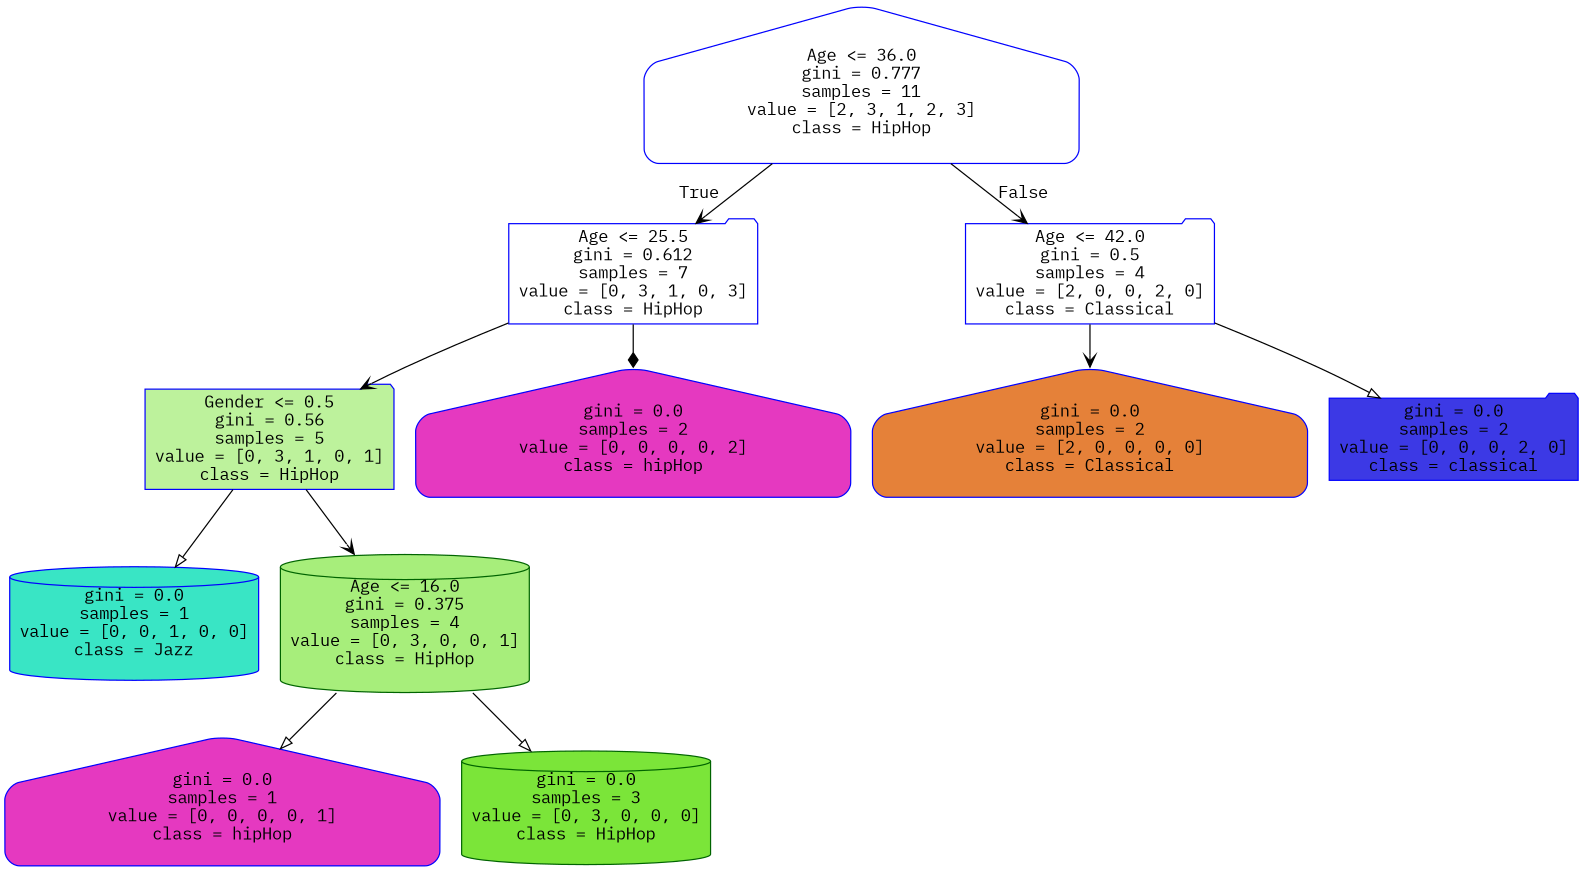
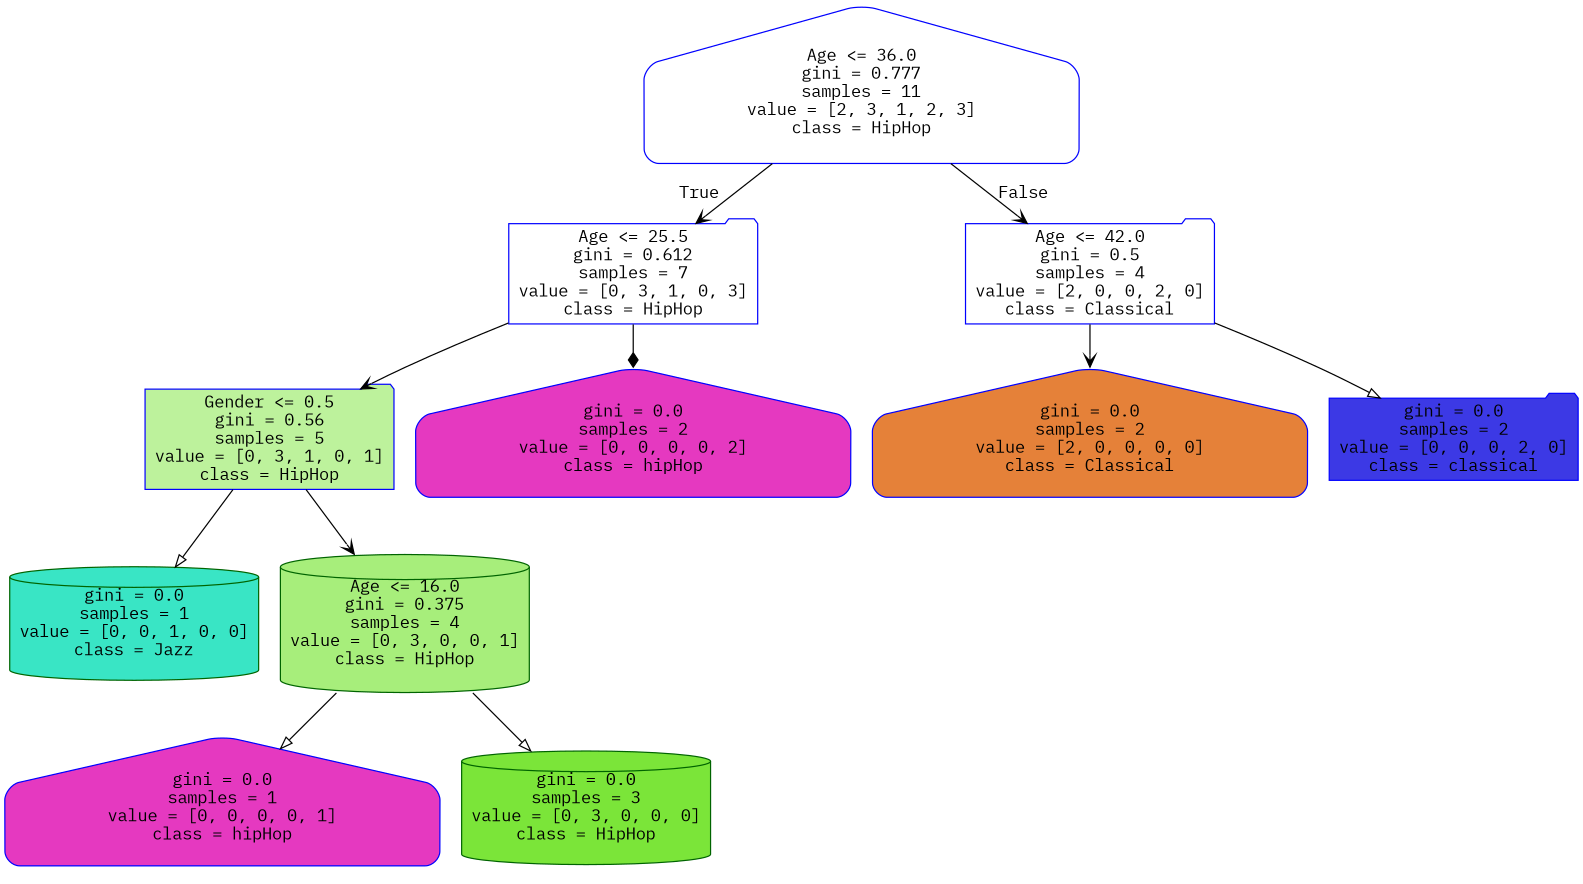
(134, 624) -> (134, 624)
